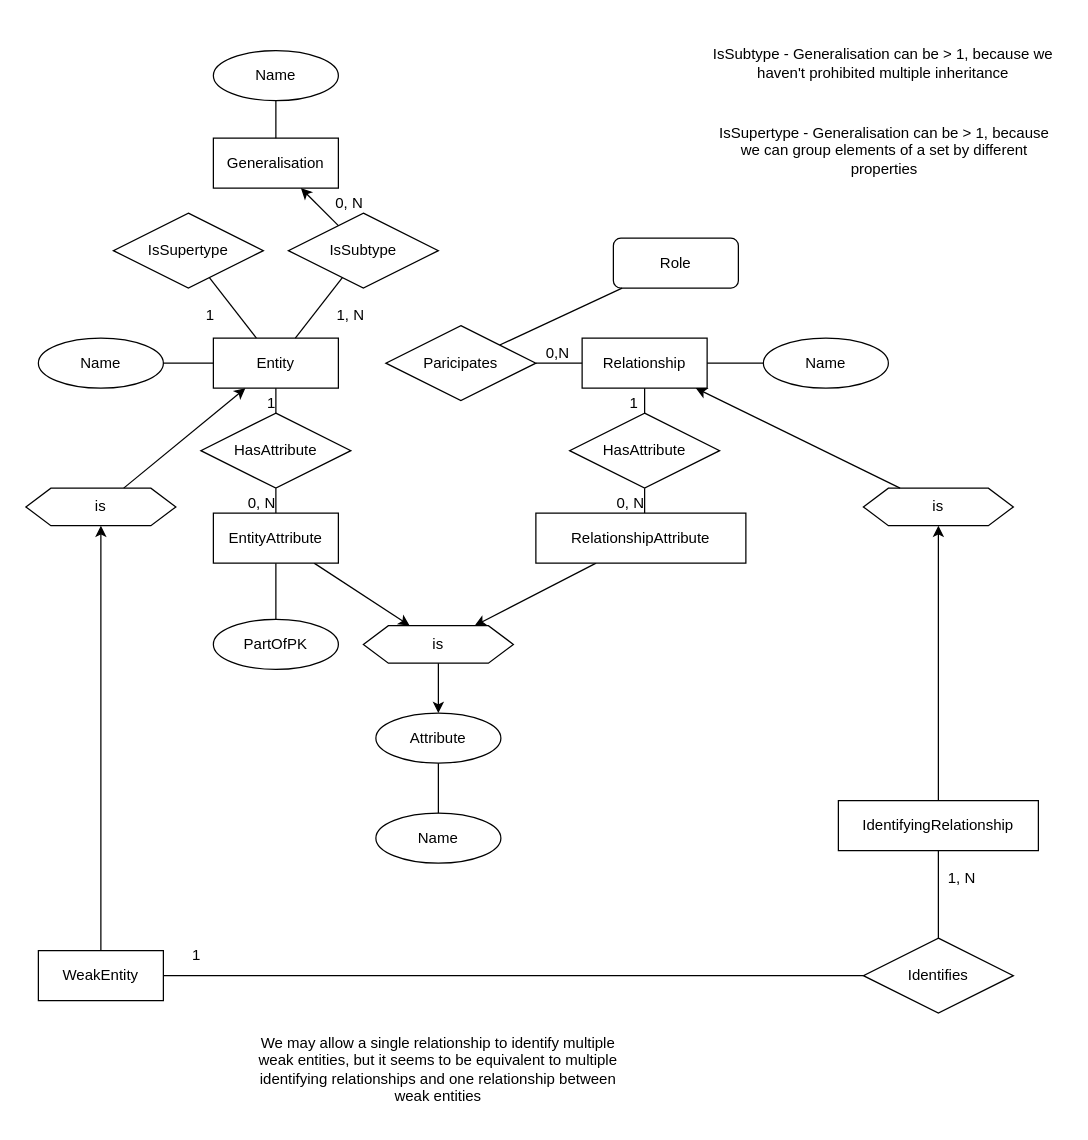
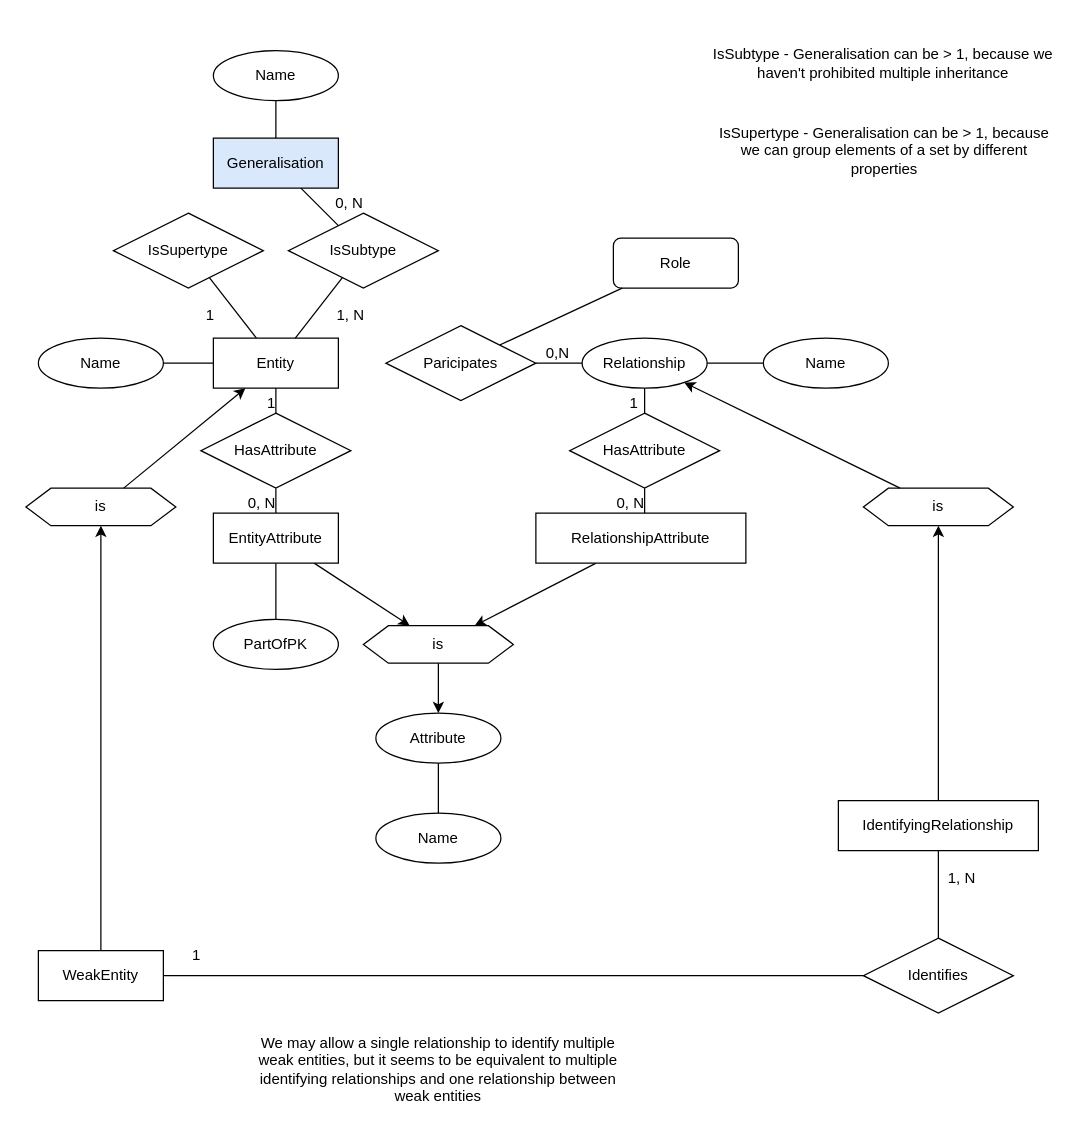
(276, 163) -> (276, 163)
(308, 195) -> (305, 192)
(644, 363) -> (644, 363)
